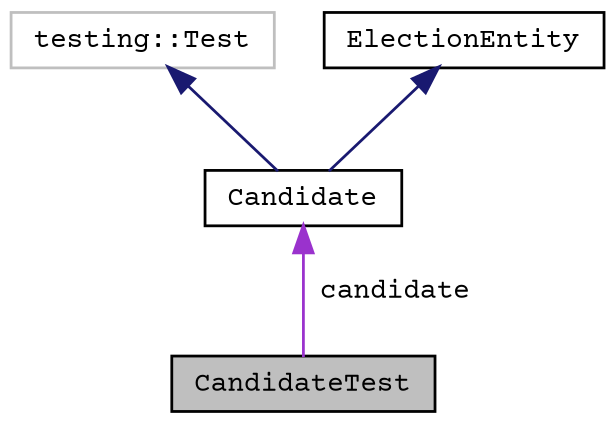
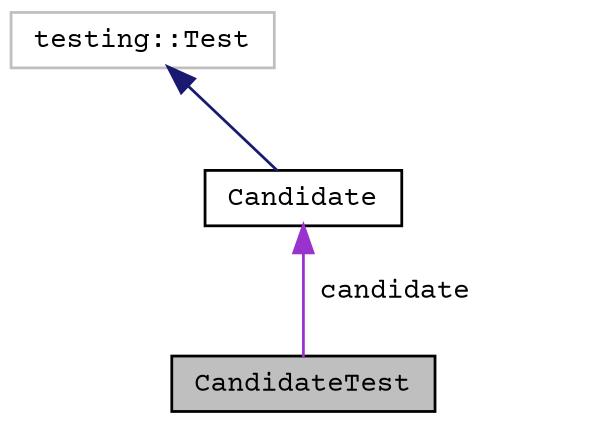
(464, 40) -> none
